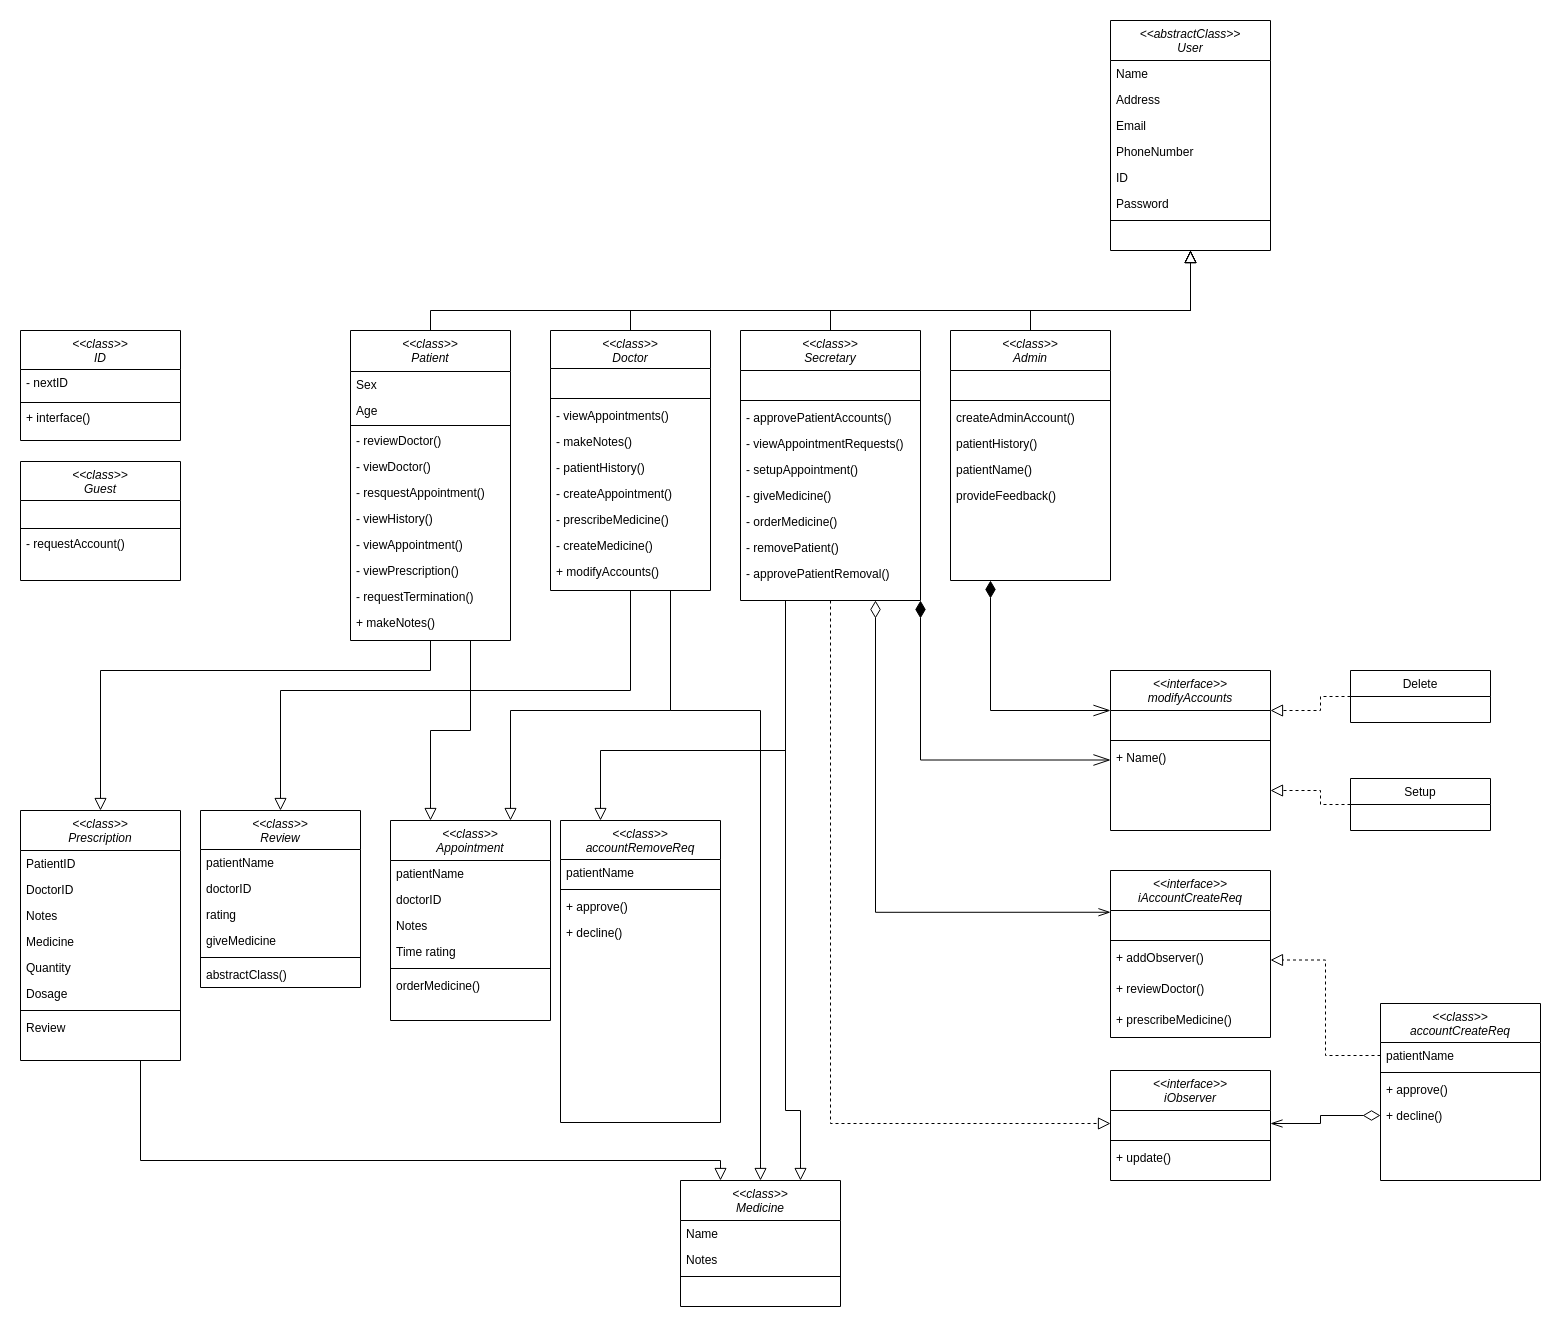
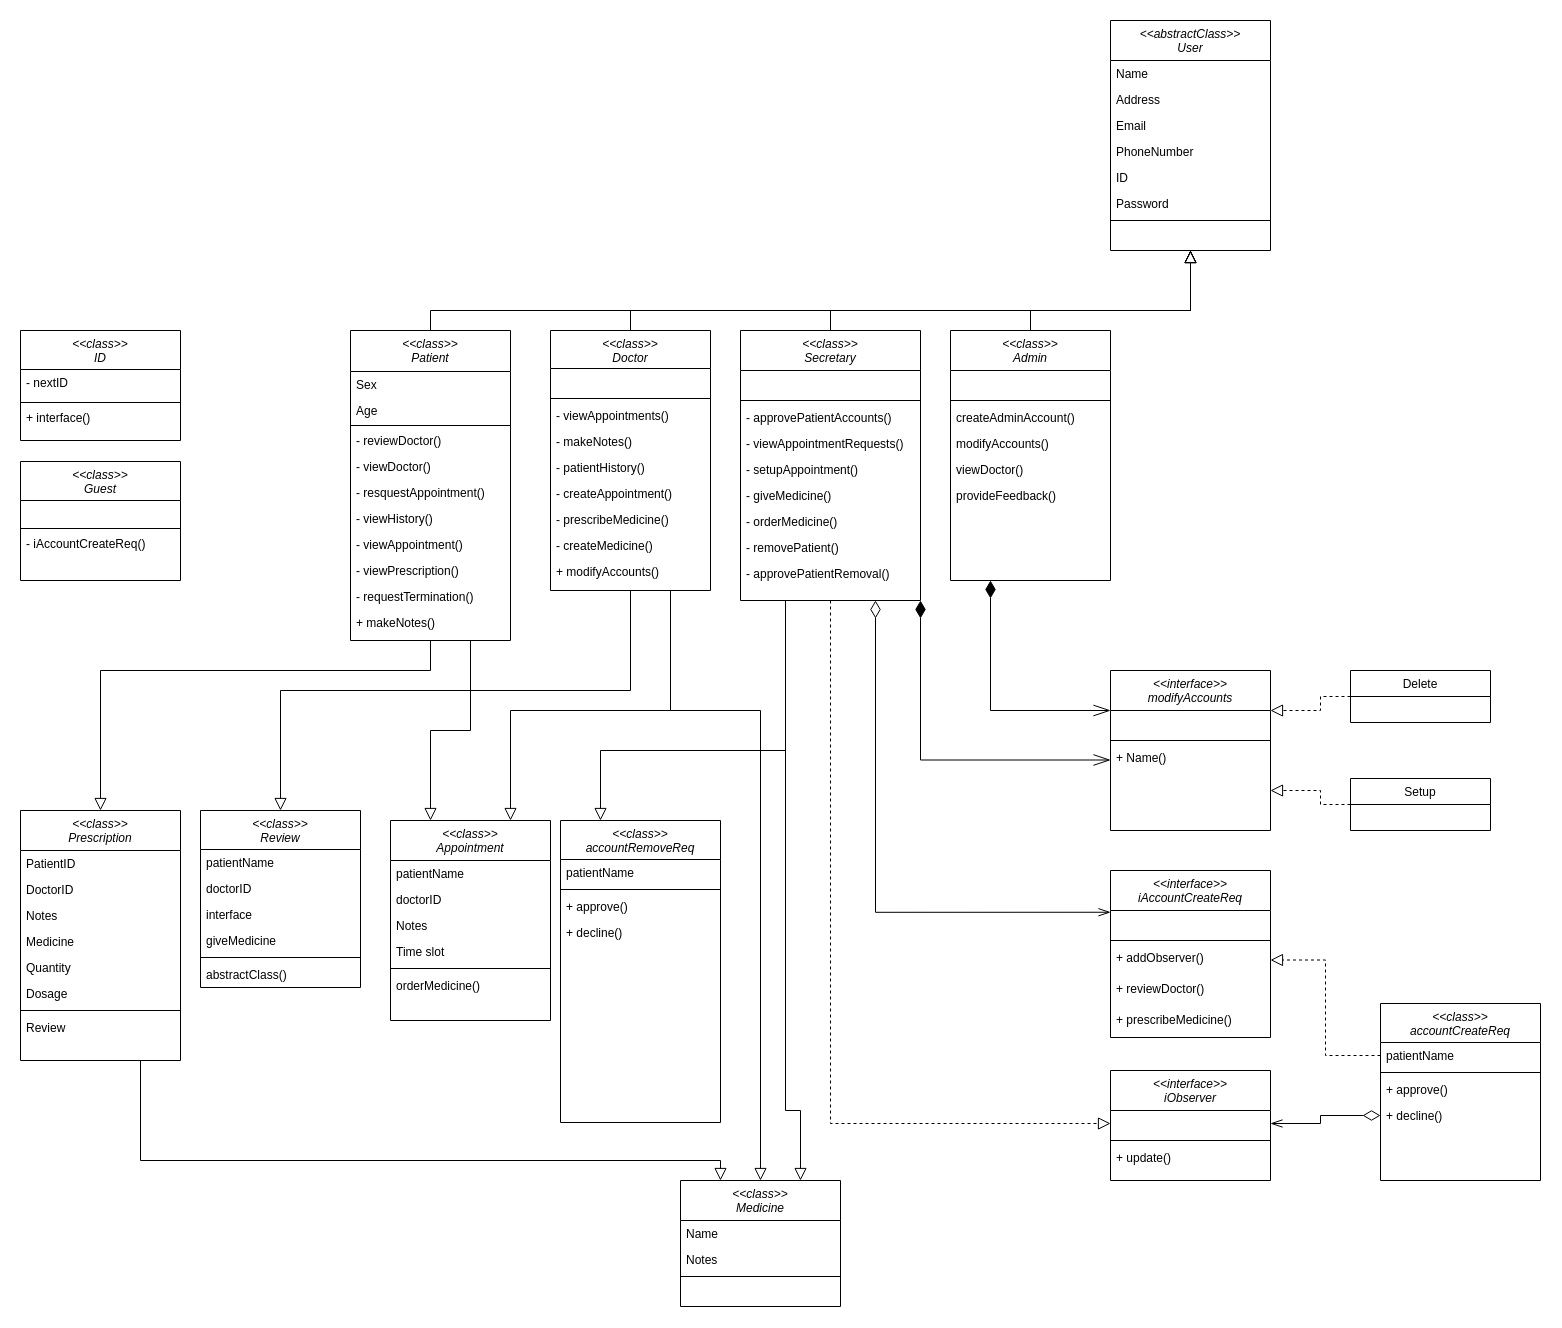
(1007, 444) -> (1008, 444)
(998, 470) -> (995, 470)
(85, 544) -> (93, 544)
(225, 915) -> (235, 915)
(428, 952) -> (422, 952)
